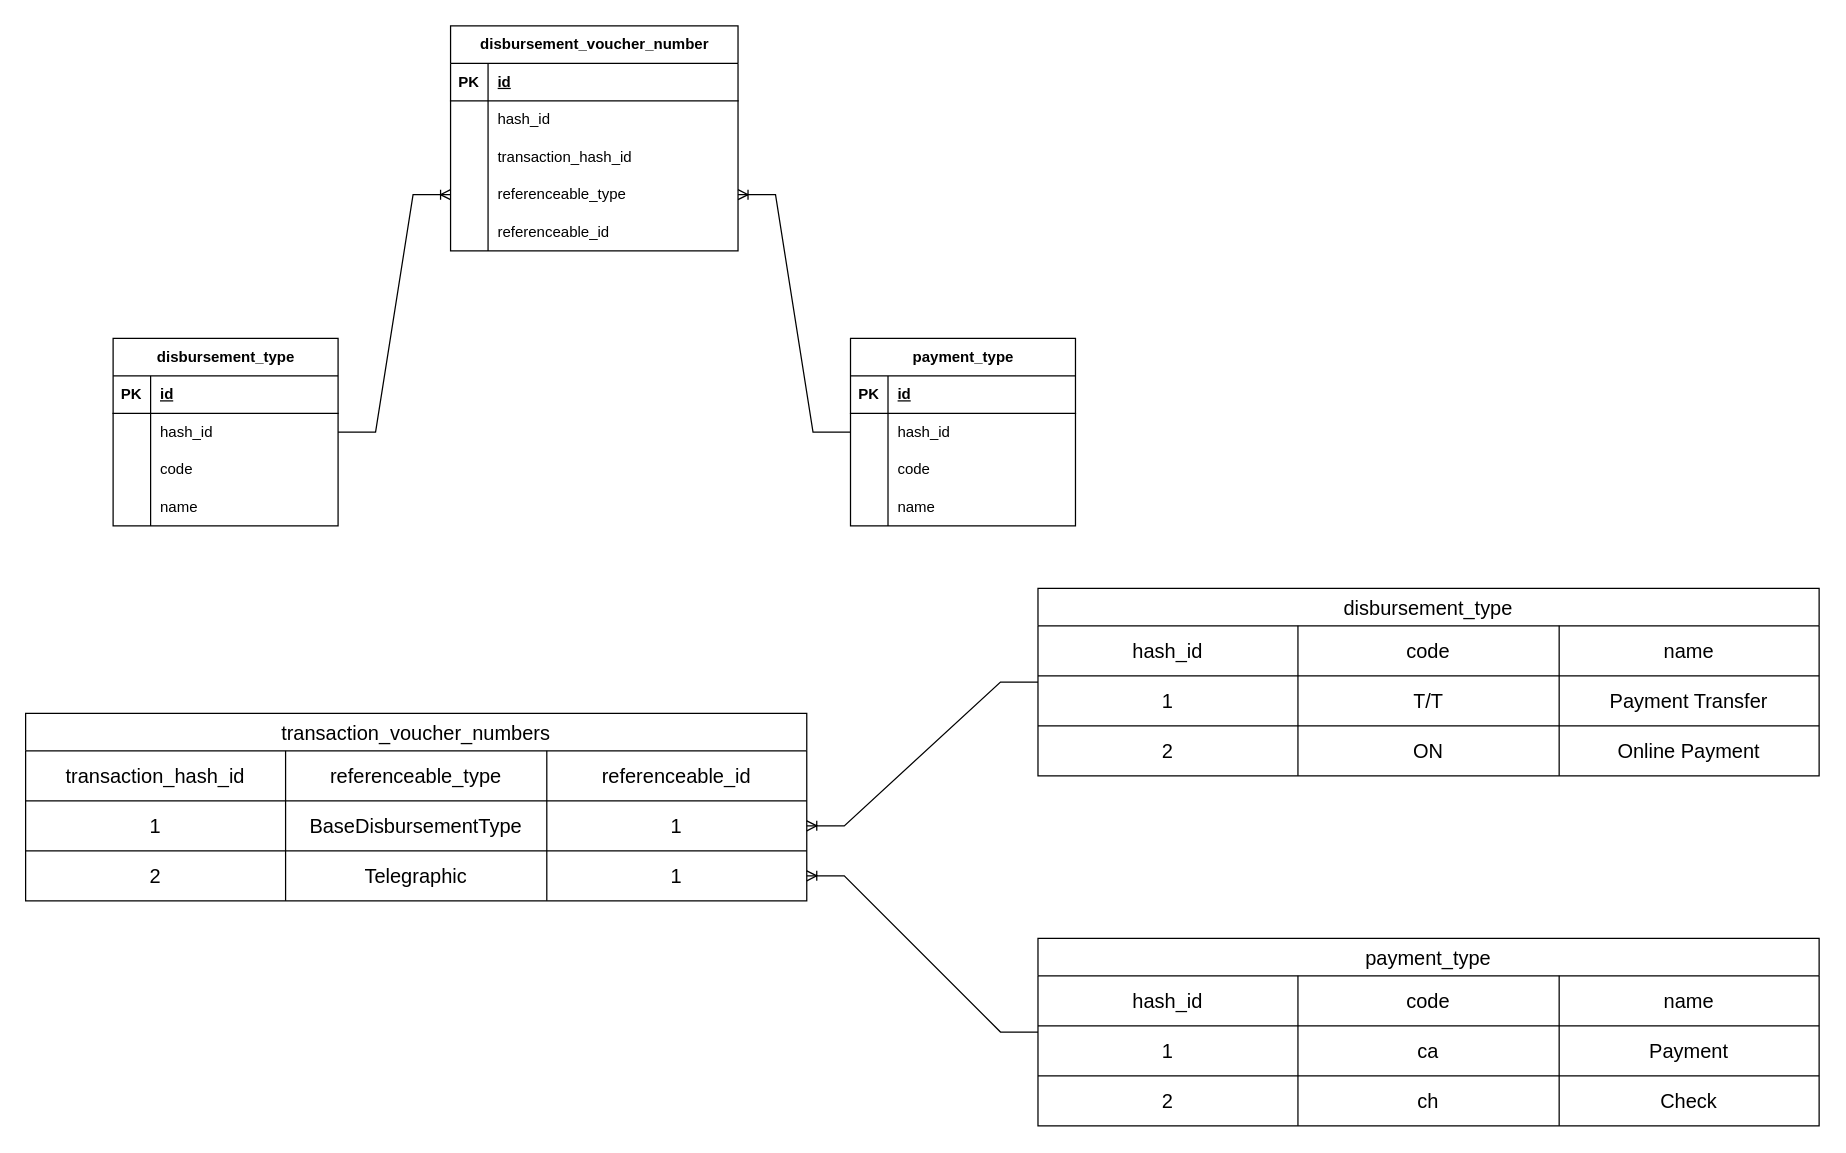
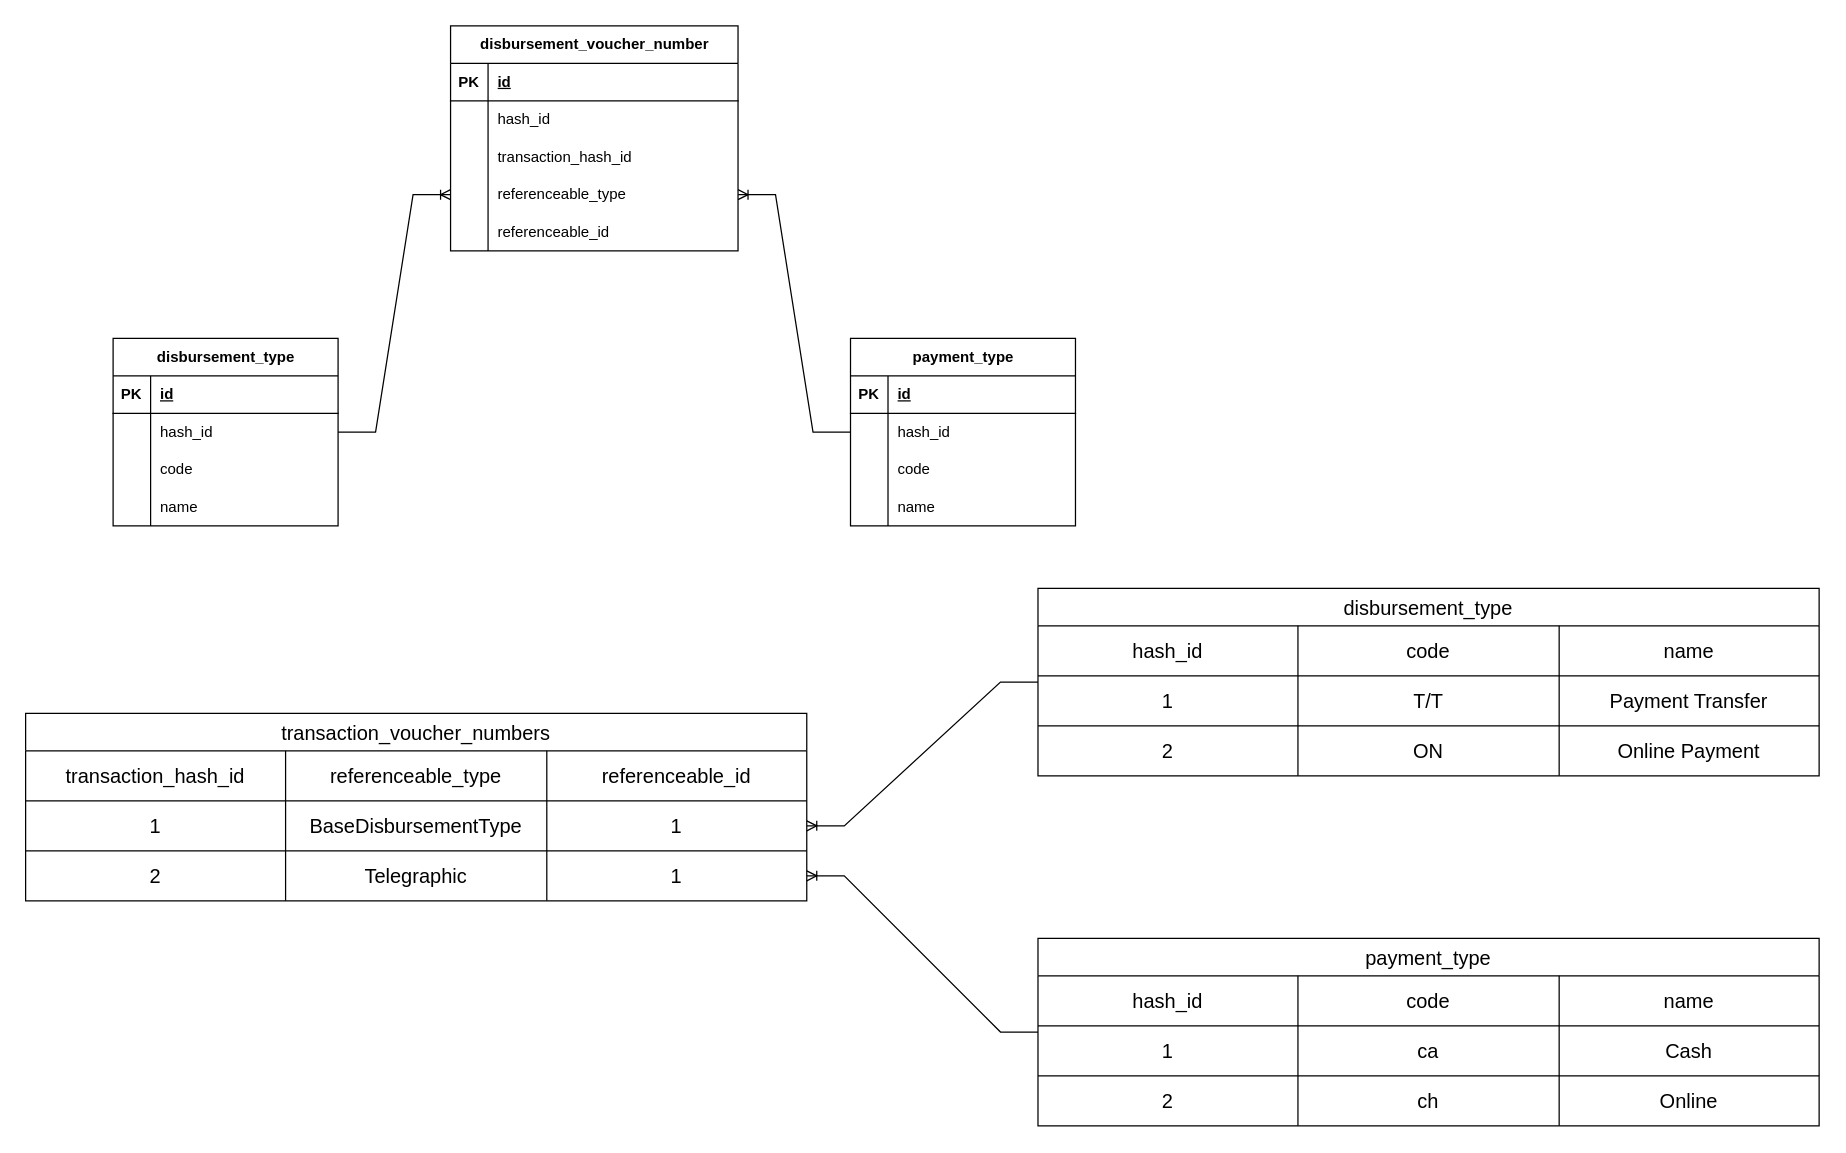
(1689, 1051) -> (1689, 1051)
(1689, 1101) -> (1689, 1101)
